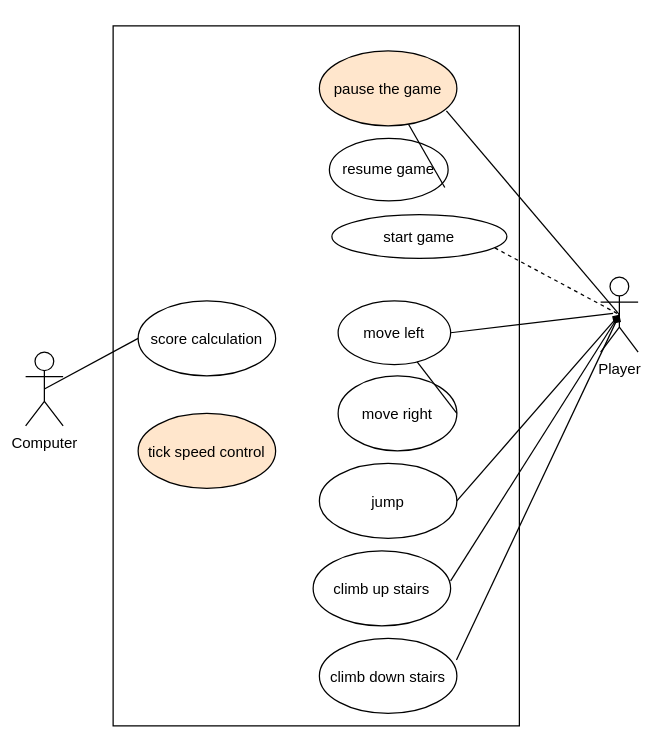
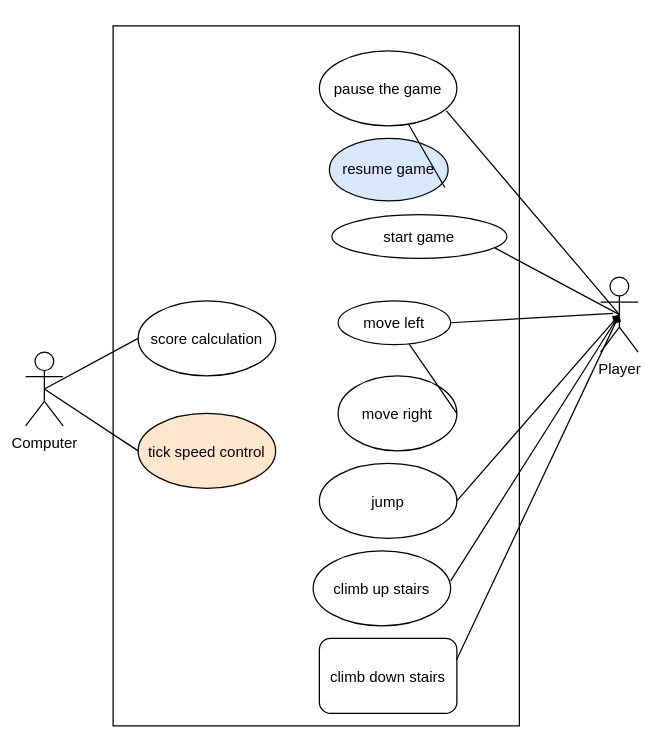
(388, 88) -> (388, 88)
(389, 169) -> (389, 169)
(555, 280) -> (555, 280)
(394, 333) -> (394, 323)
none -> (92, 420)
(388, 676) -> (388, 676)
